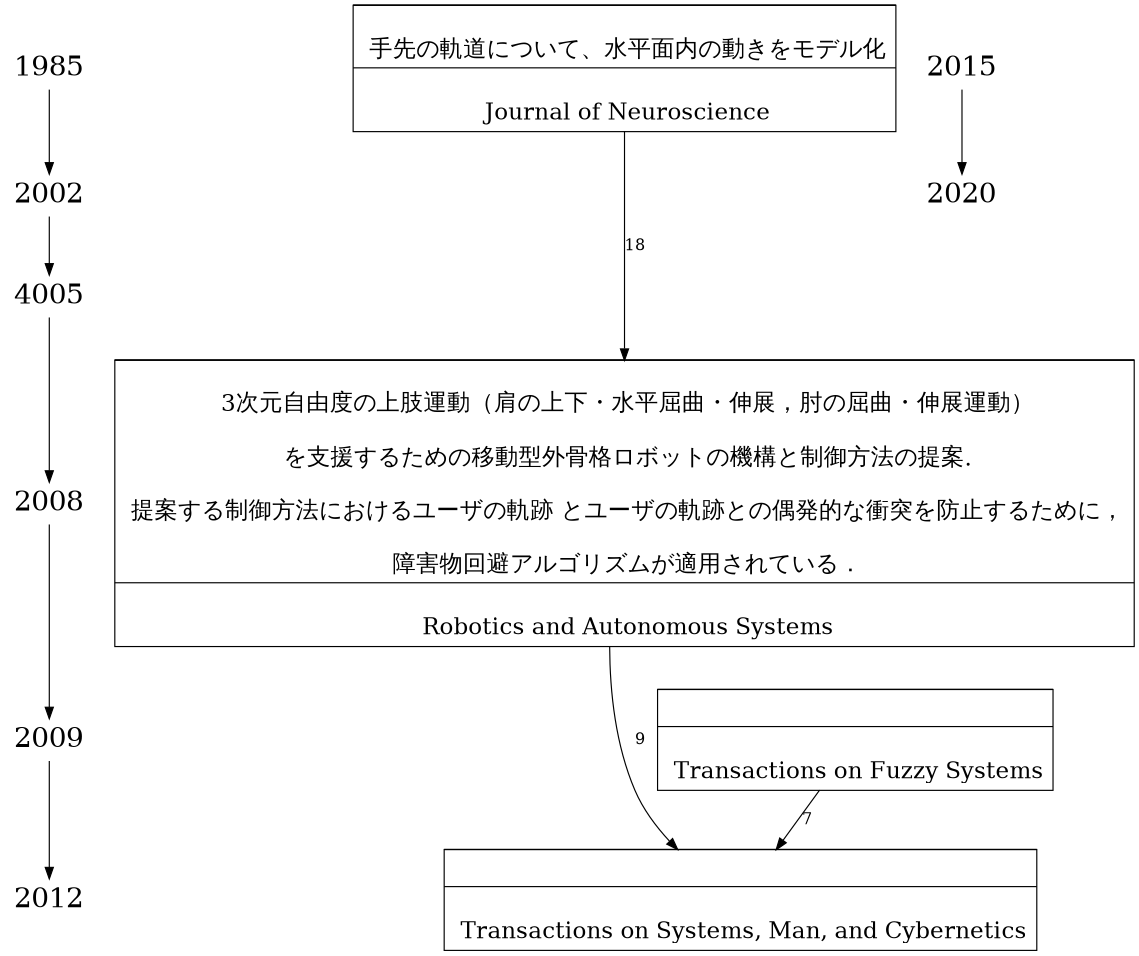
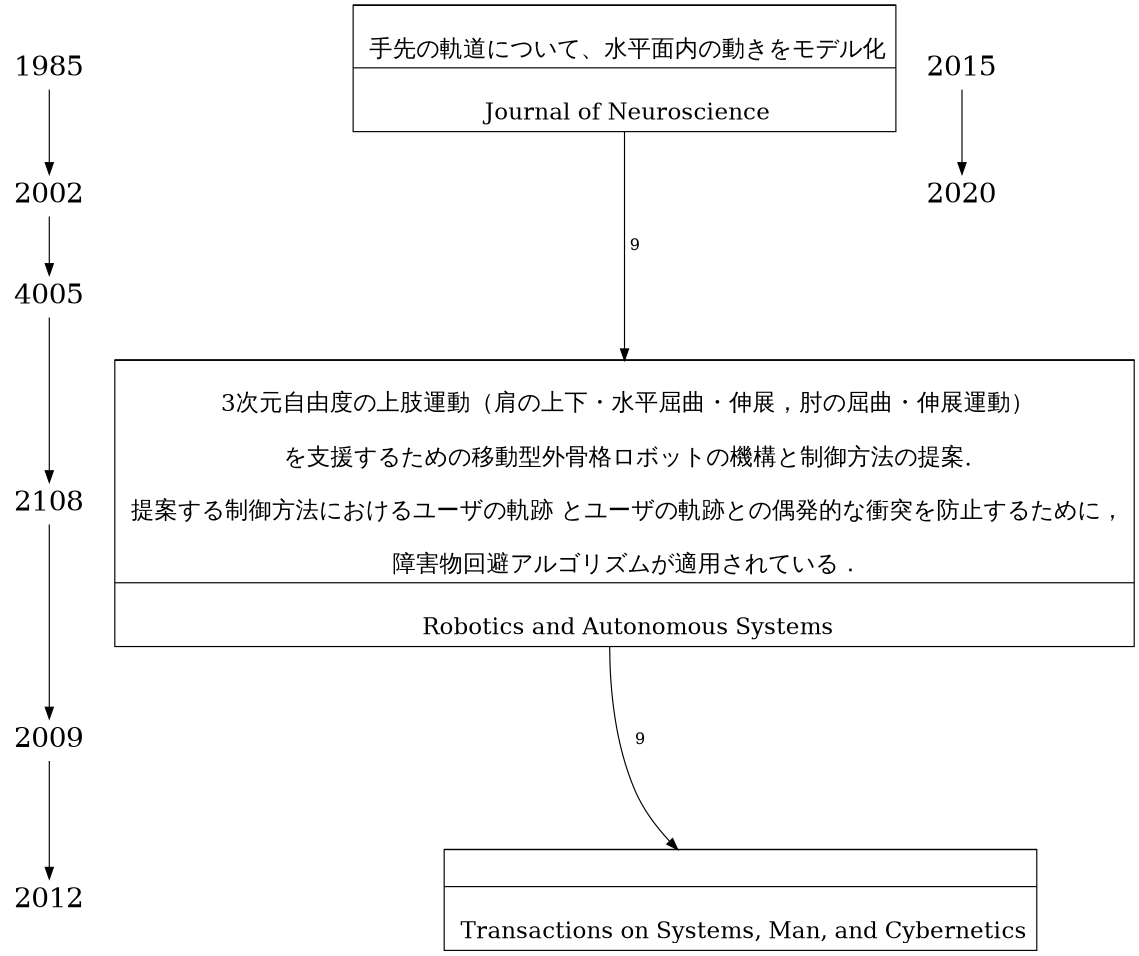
(636, 246) -> (636, 246)
(49, 503) -> (49, 503)
(855, 740) -> none
